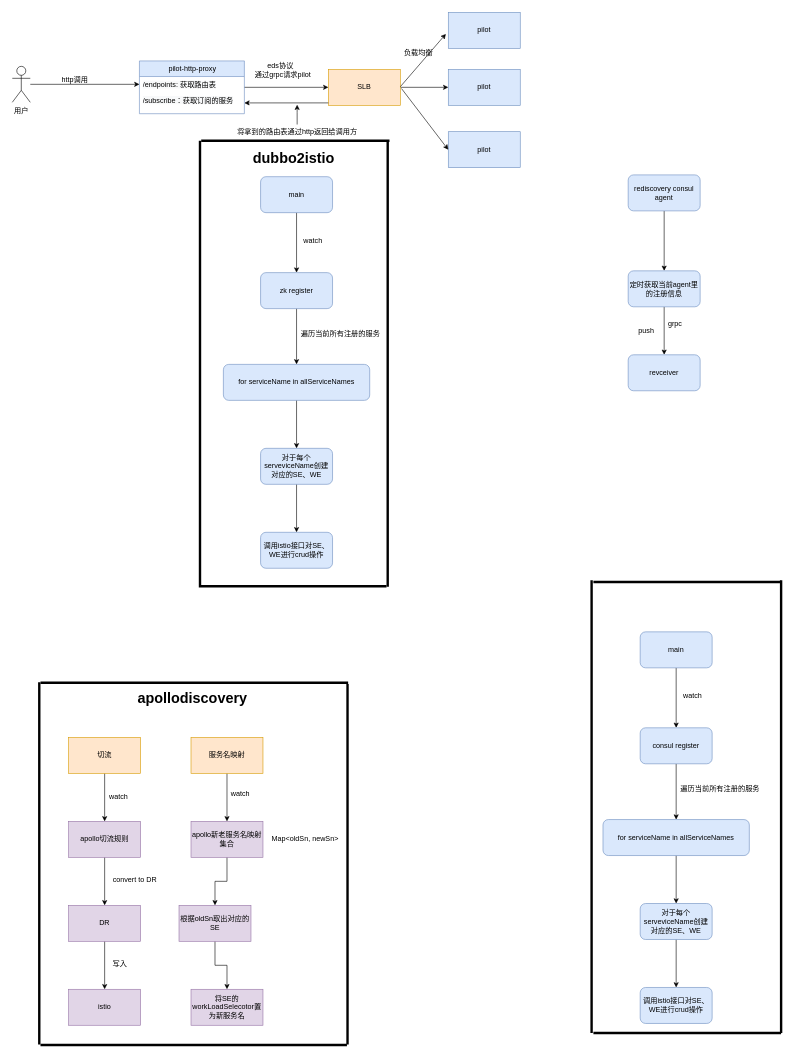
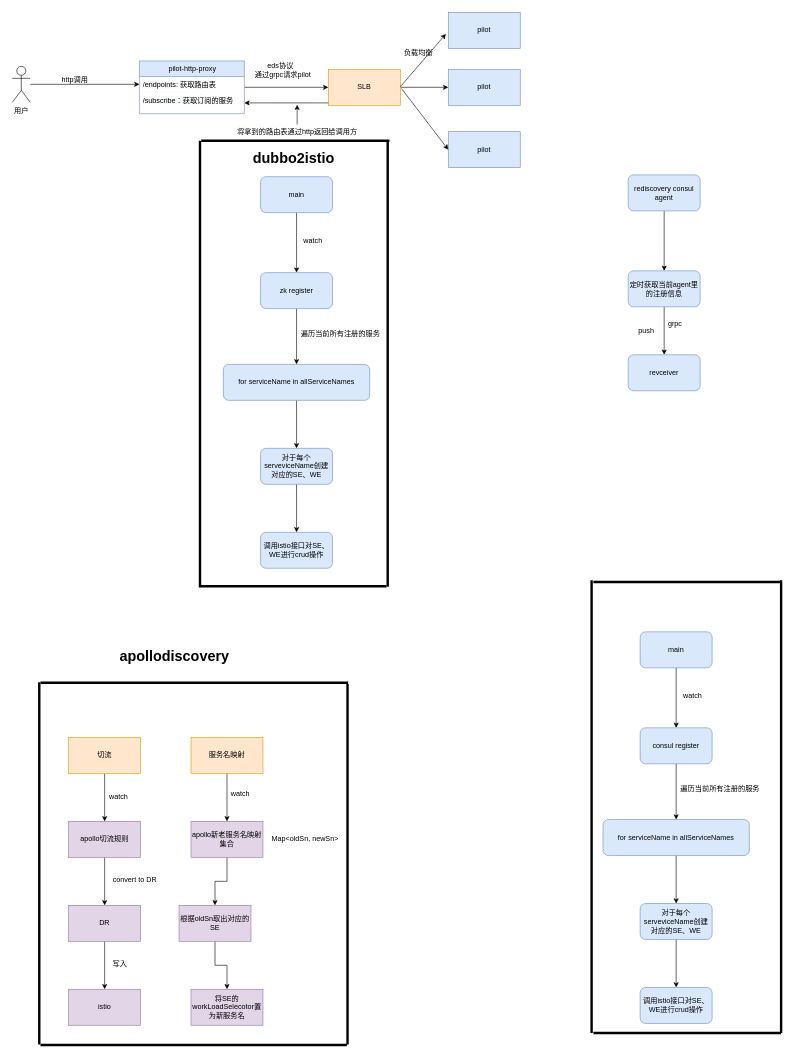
(192, 698) -> (174, 656)
